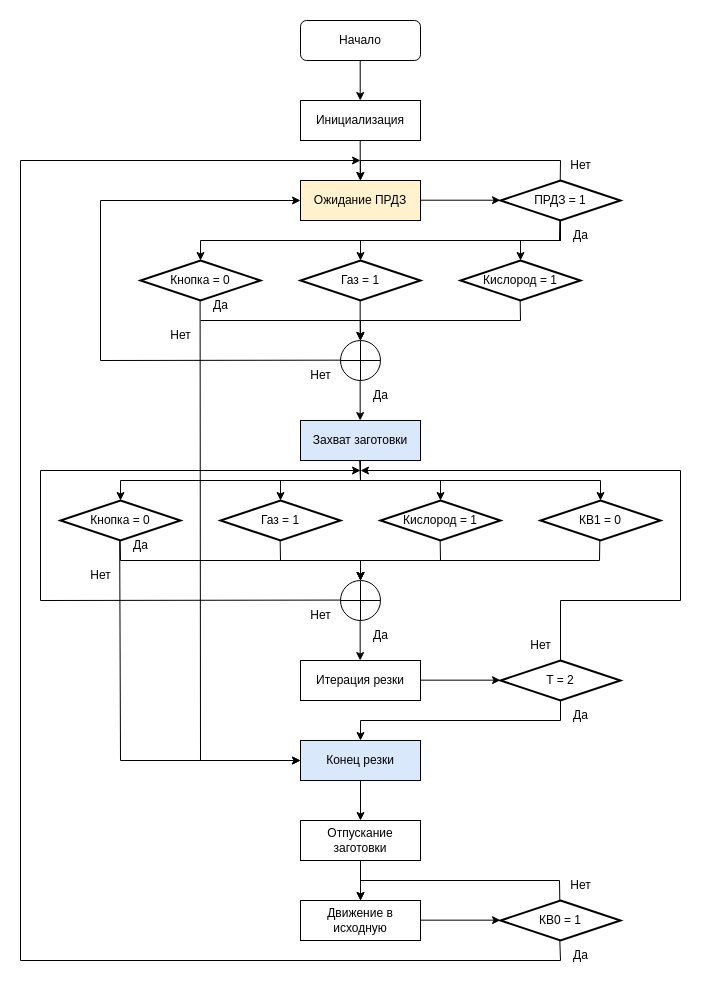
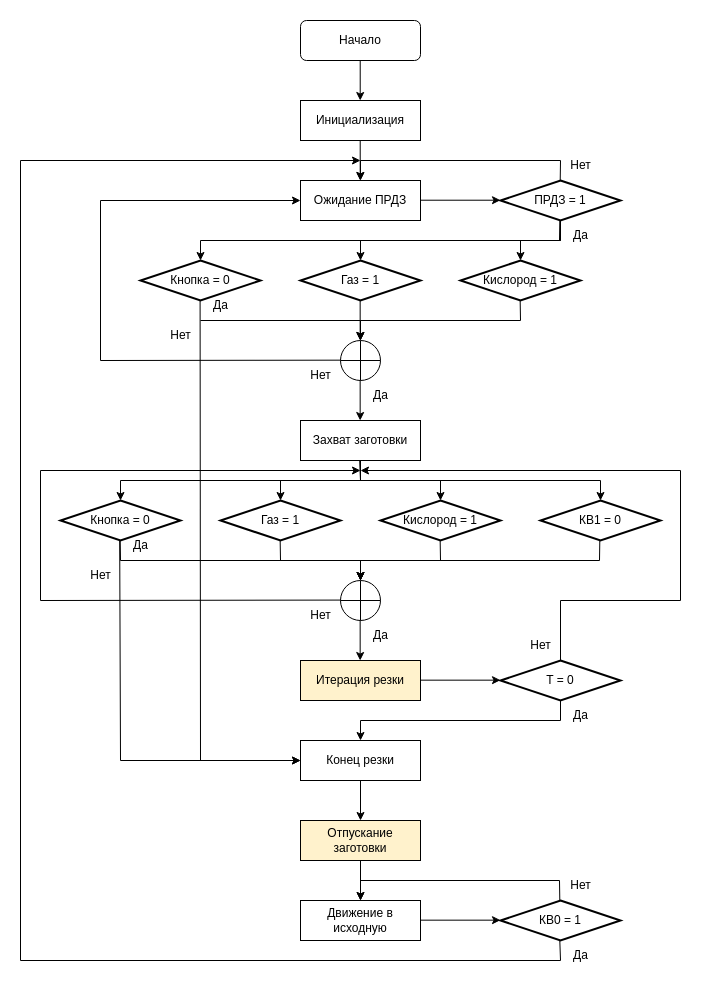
(361, 201) -> (361, 201)
(361, 441) -> (361, 441)
(361, 681) -> (361, 681)
(561, 681) -> (561, 681)
(361, 761) -> (361, 761)
(361, 841) -> (361, 841)
